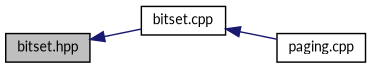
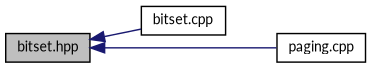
(258, 35) -> (191, 48)
